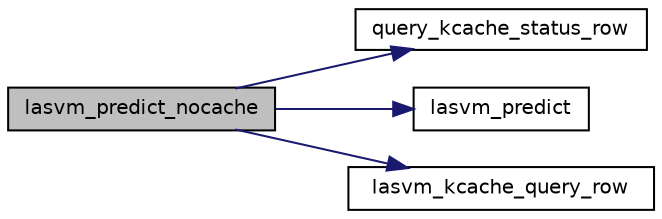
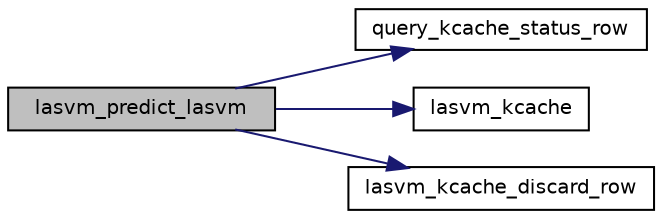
(142, 109) -> (142, 109)
(501, 109) -> (501, 109)
(501, 188) -> (501, 188)
